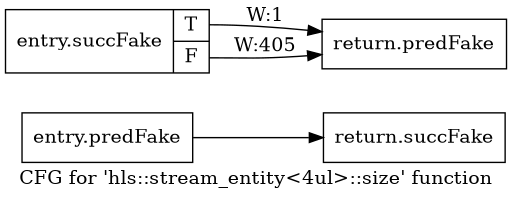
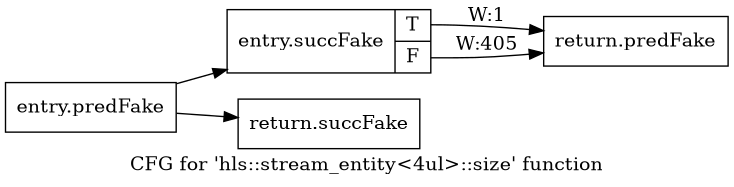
none -> (195, 79)
